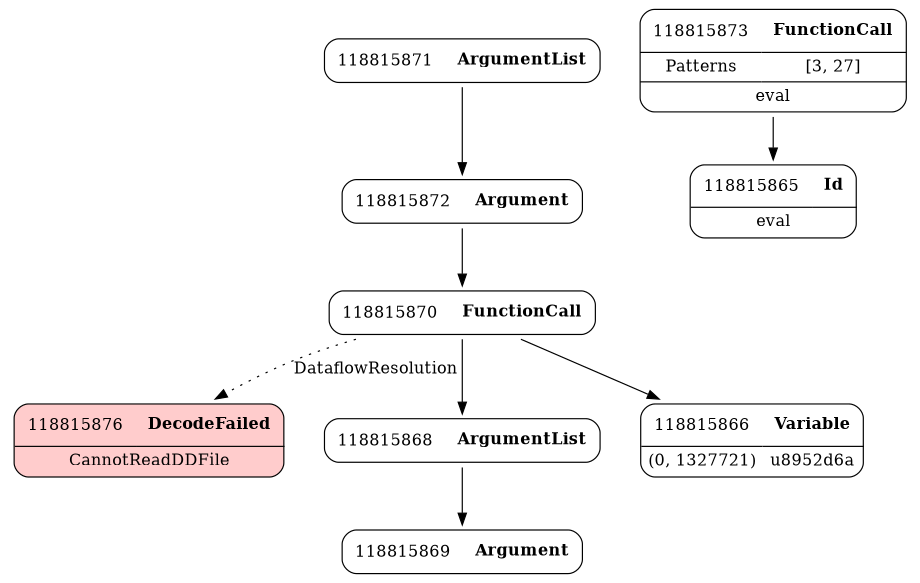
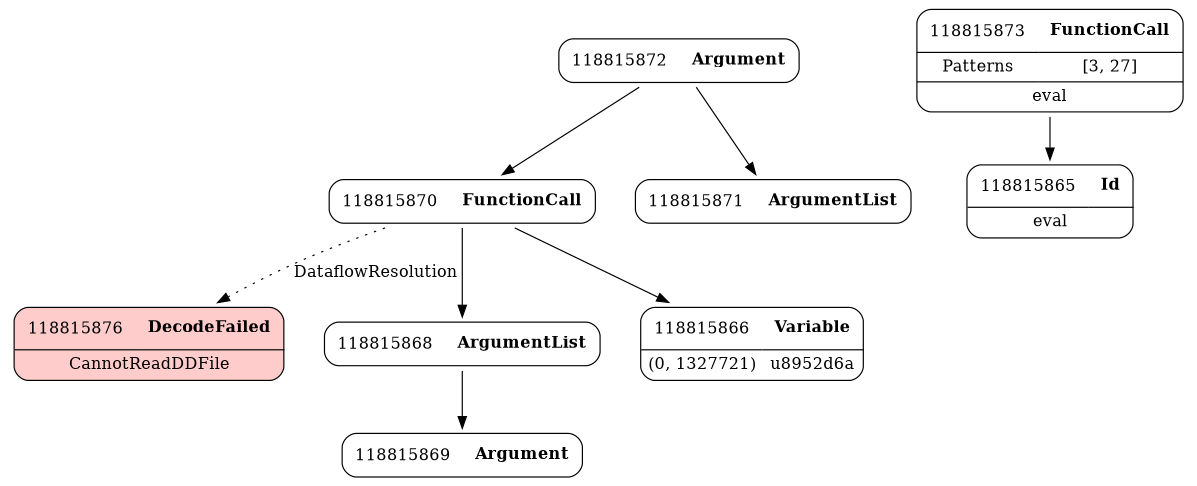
(462, 125) -> (723, 126)
